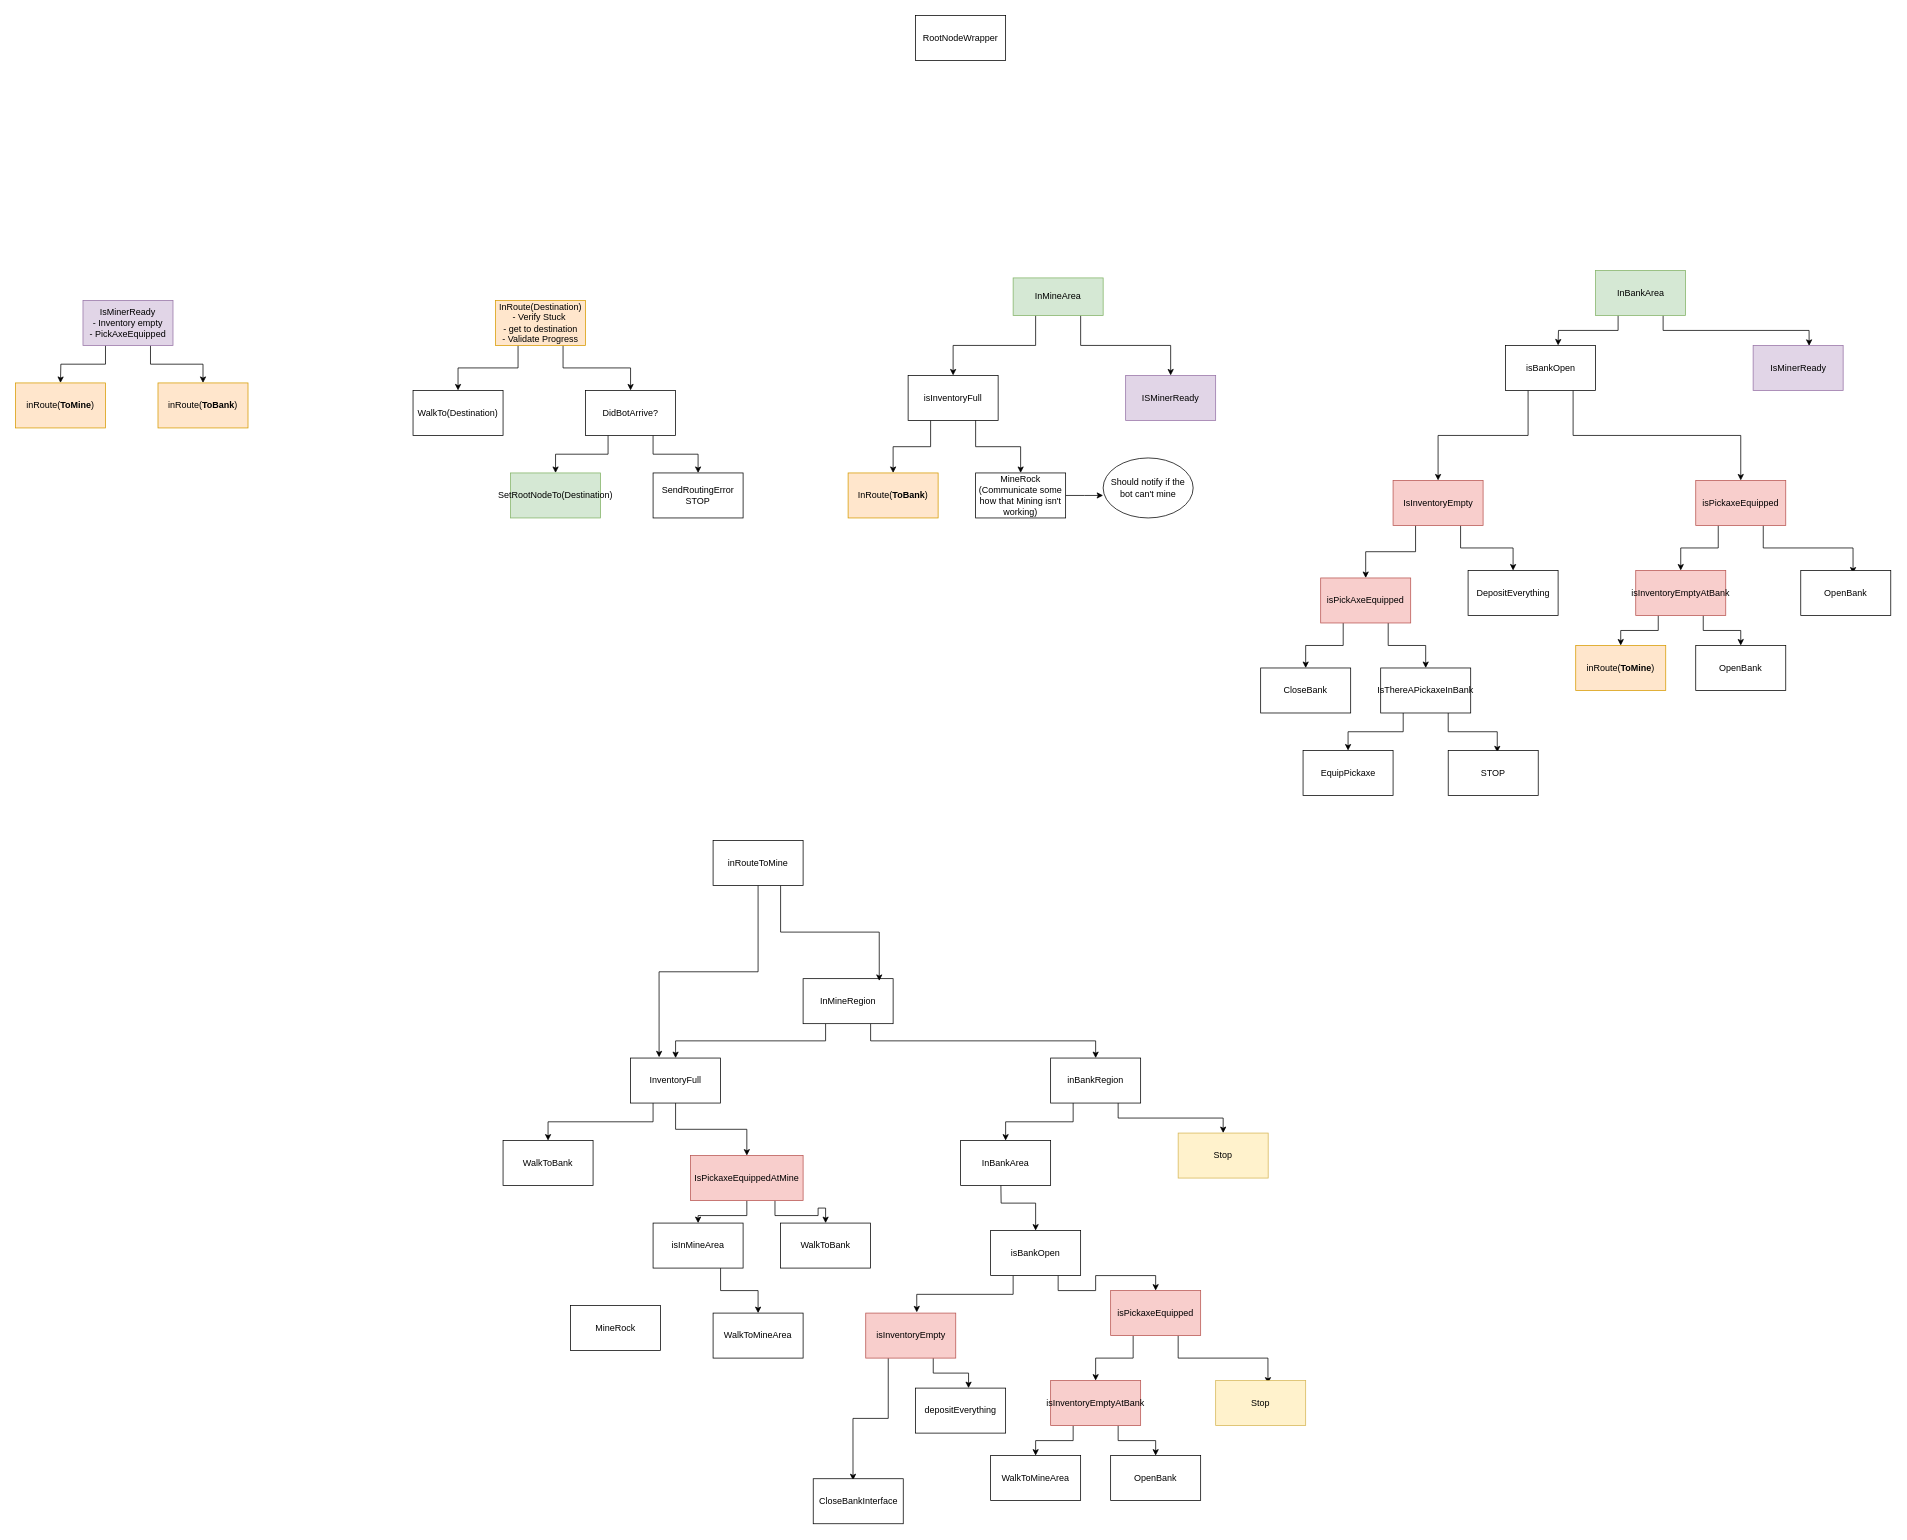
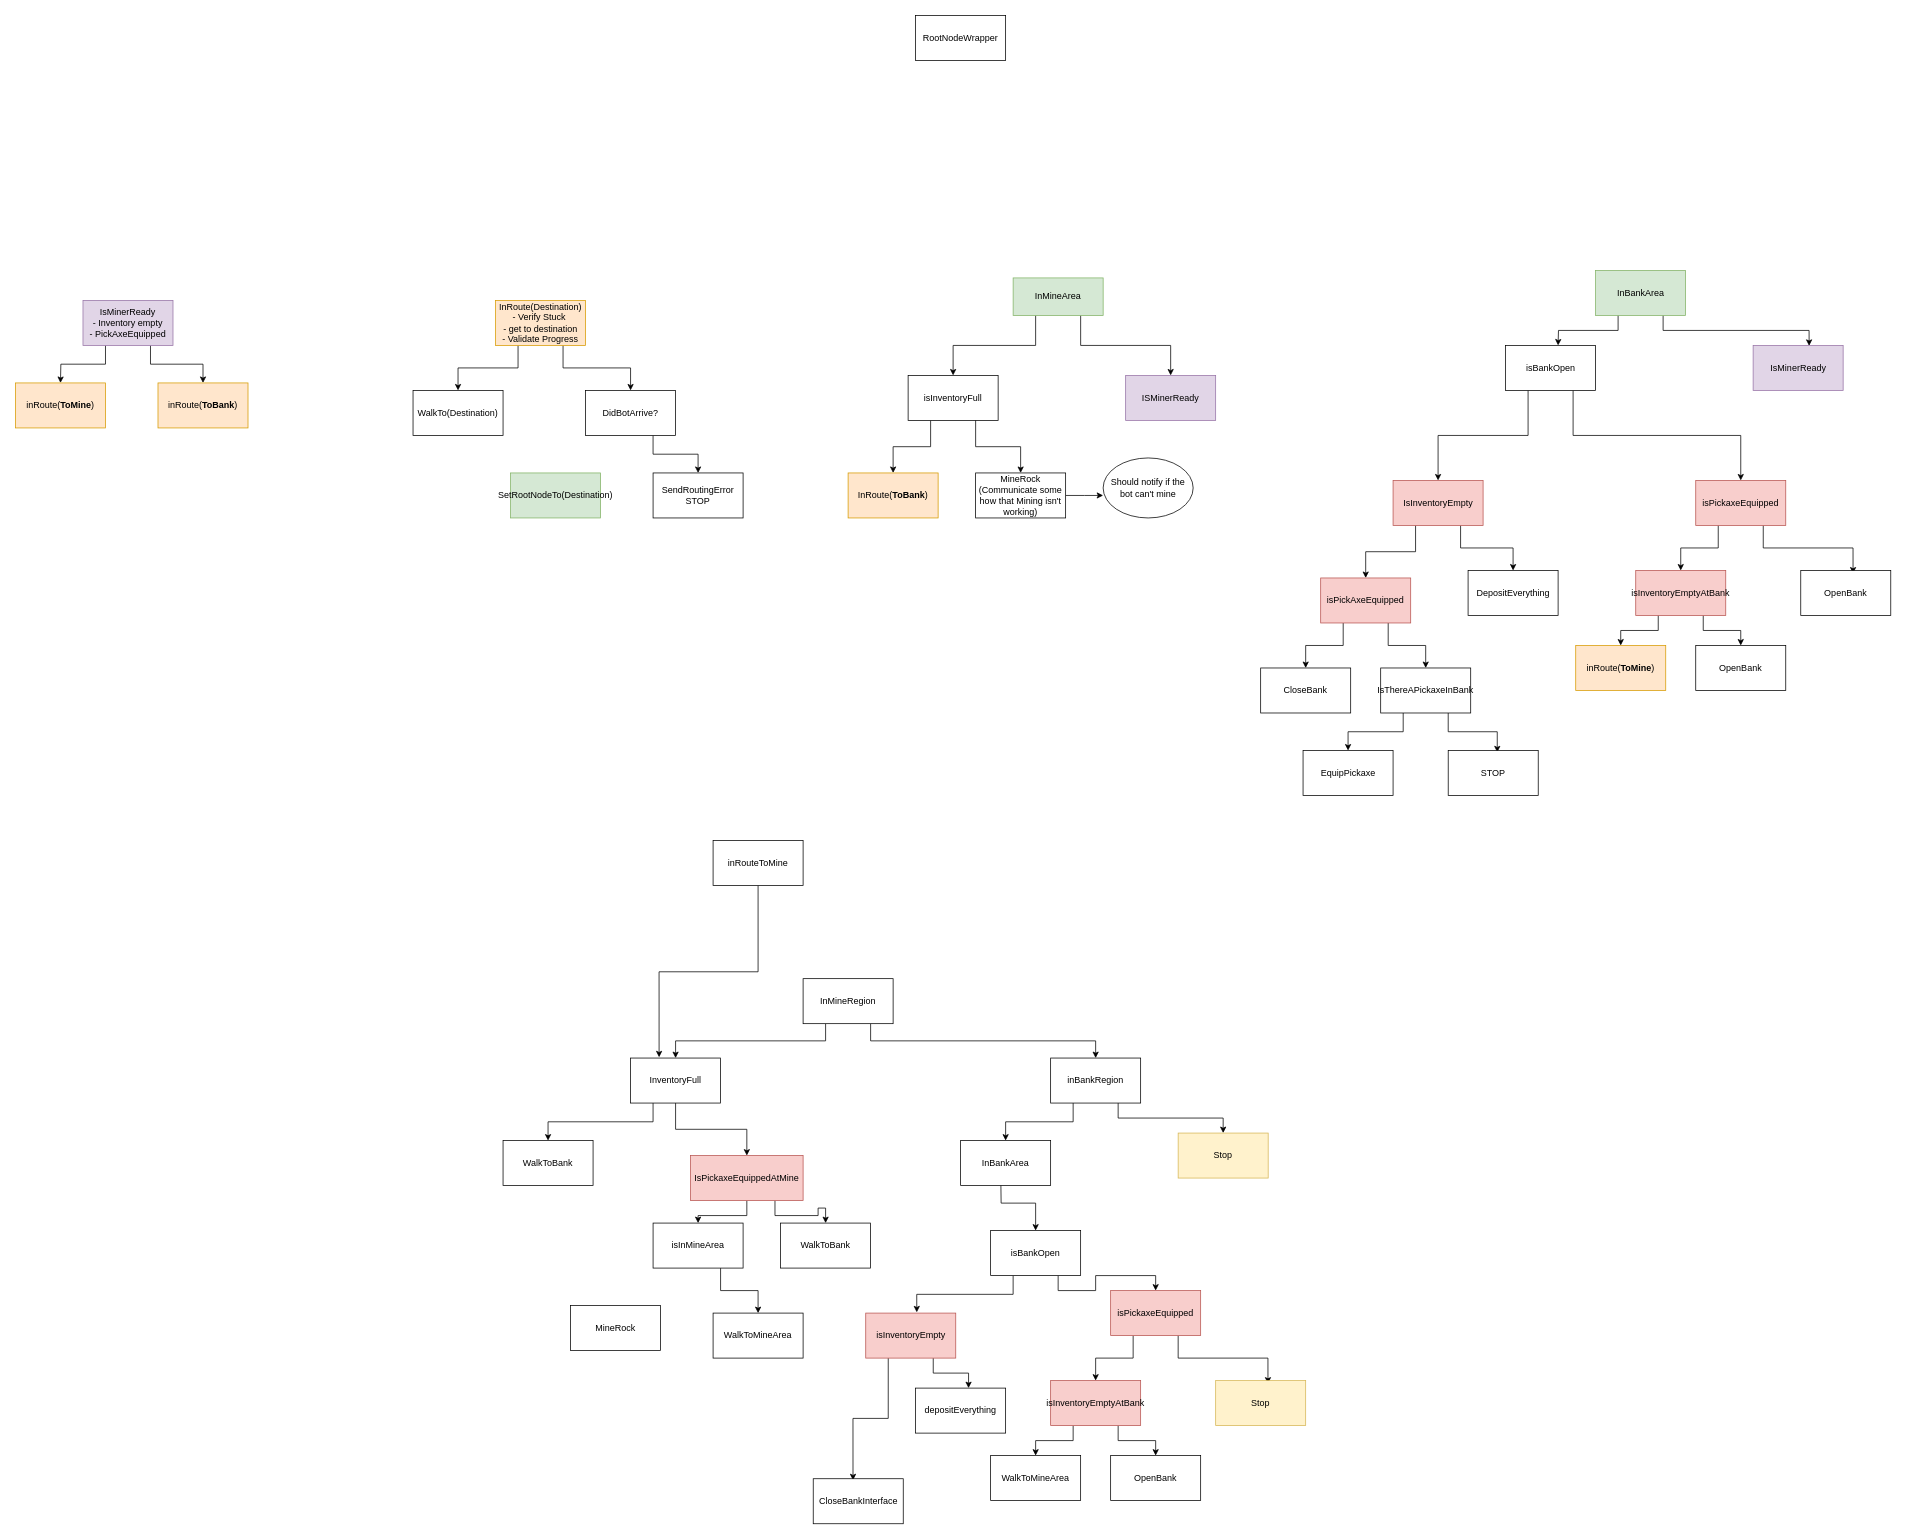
(577, 454) -> none
(780, 910) -> none
